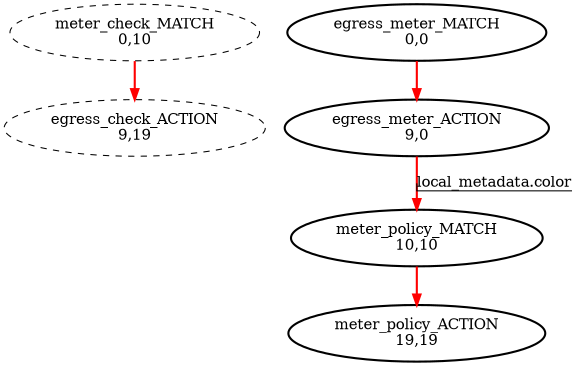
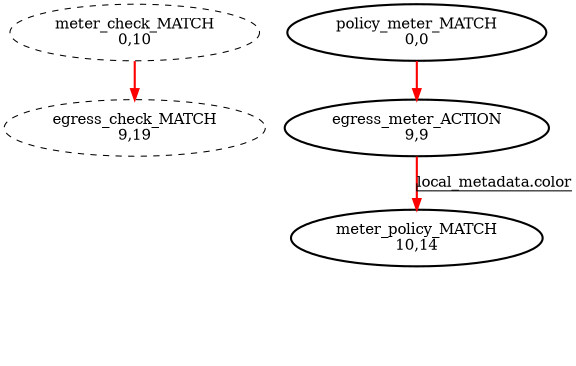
(417, 33) -> (417, 33)
(135, 128) -> (135, 128)
(417, 128) -> (417, 128)
(417, 238) -> (417, 238)
(417, 333) -> none
